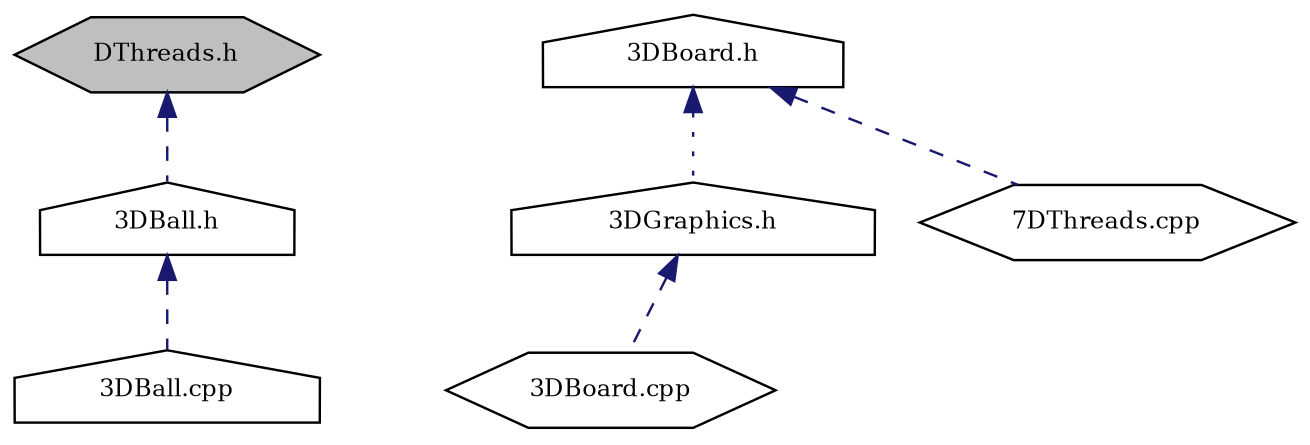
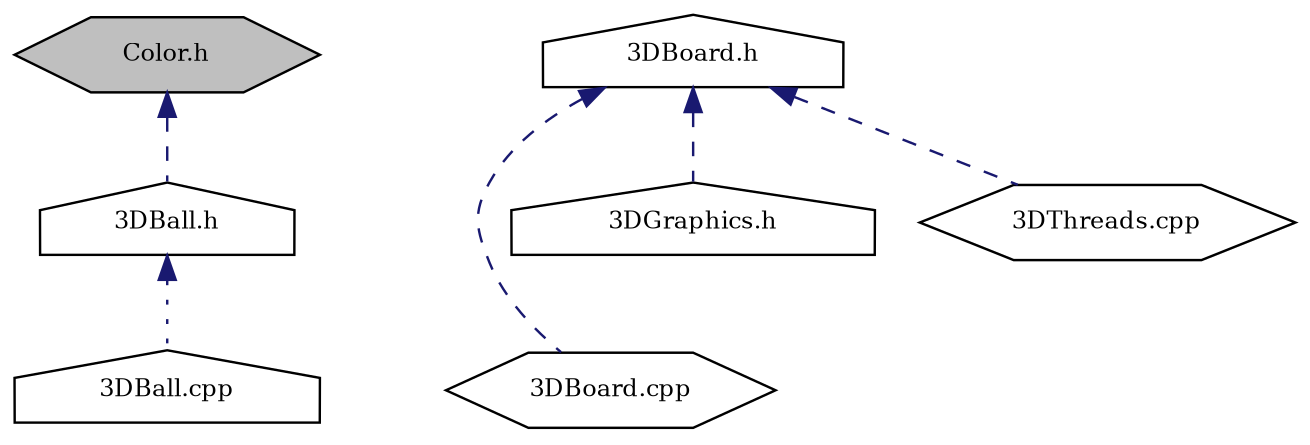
(167, 55) -> (167, 55)
(693, 147) -> (693, 147)
(1108, 223) -> (1108, 223)
(648, 314) -> (478, 217)
(167, 315) -> (167, 315)
